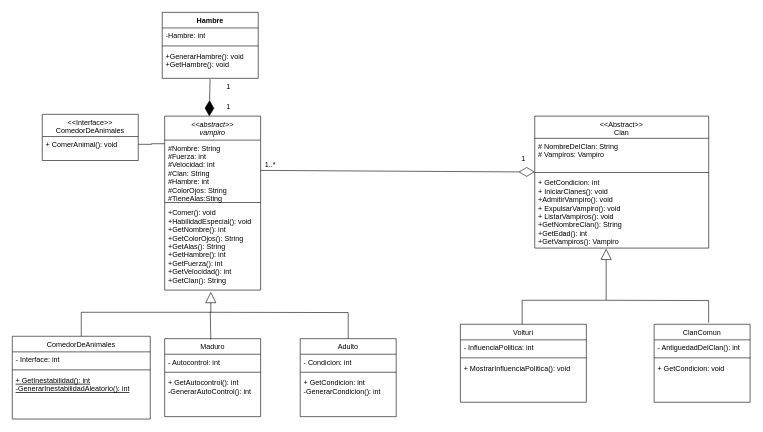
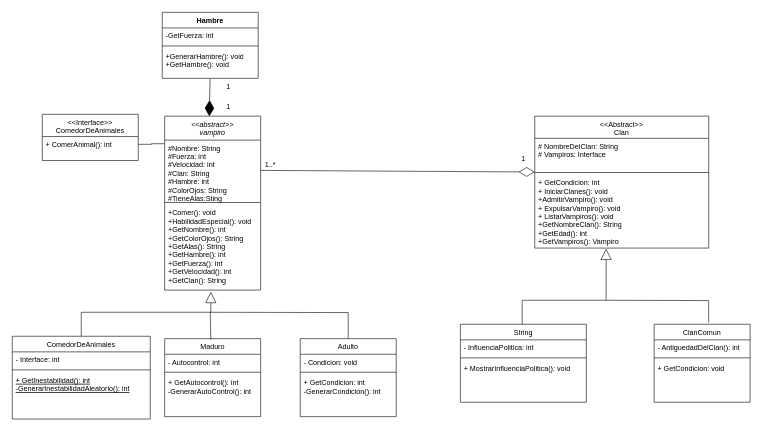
(187, 36) -> (193, 36)
(82, 145) -> (80, 145)
(579, 146) -> (579, 146)
(523, 332) -> (523, 332)
(330, 362) -> (332, 362)
